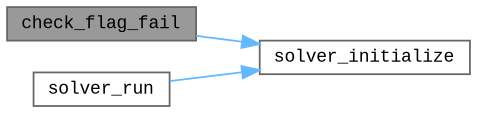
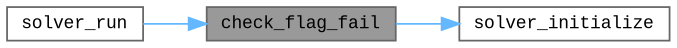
(206, 77) -> (166, 24)
